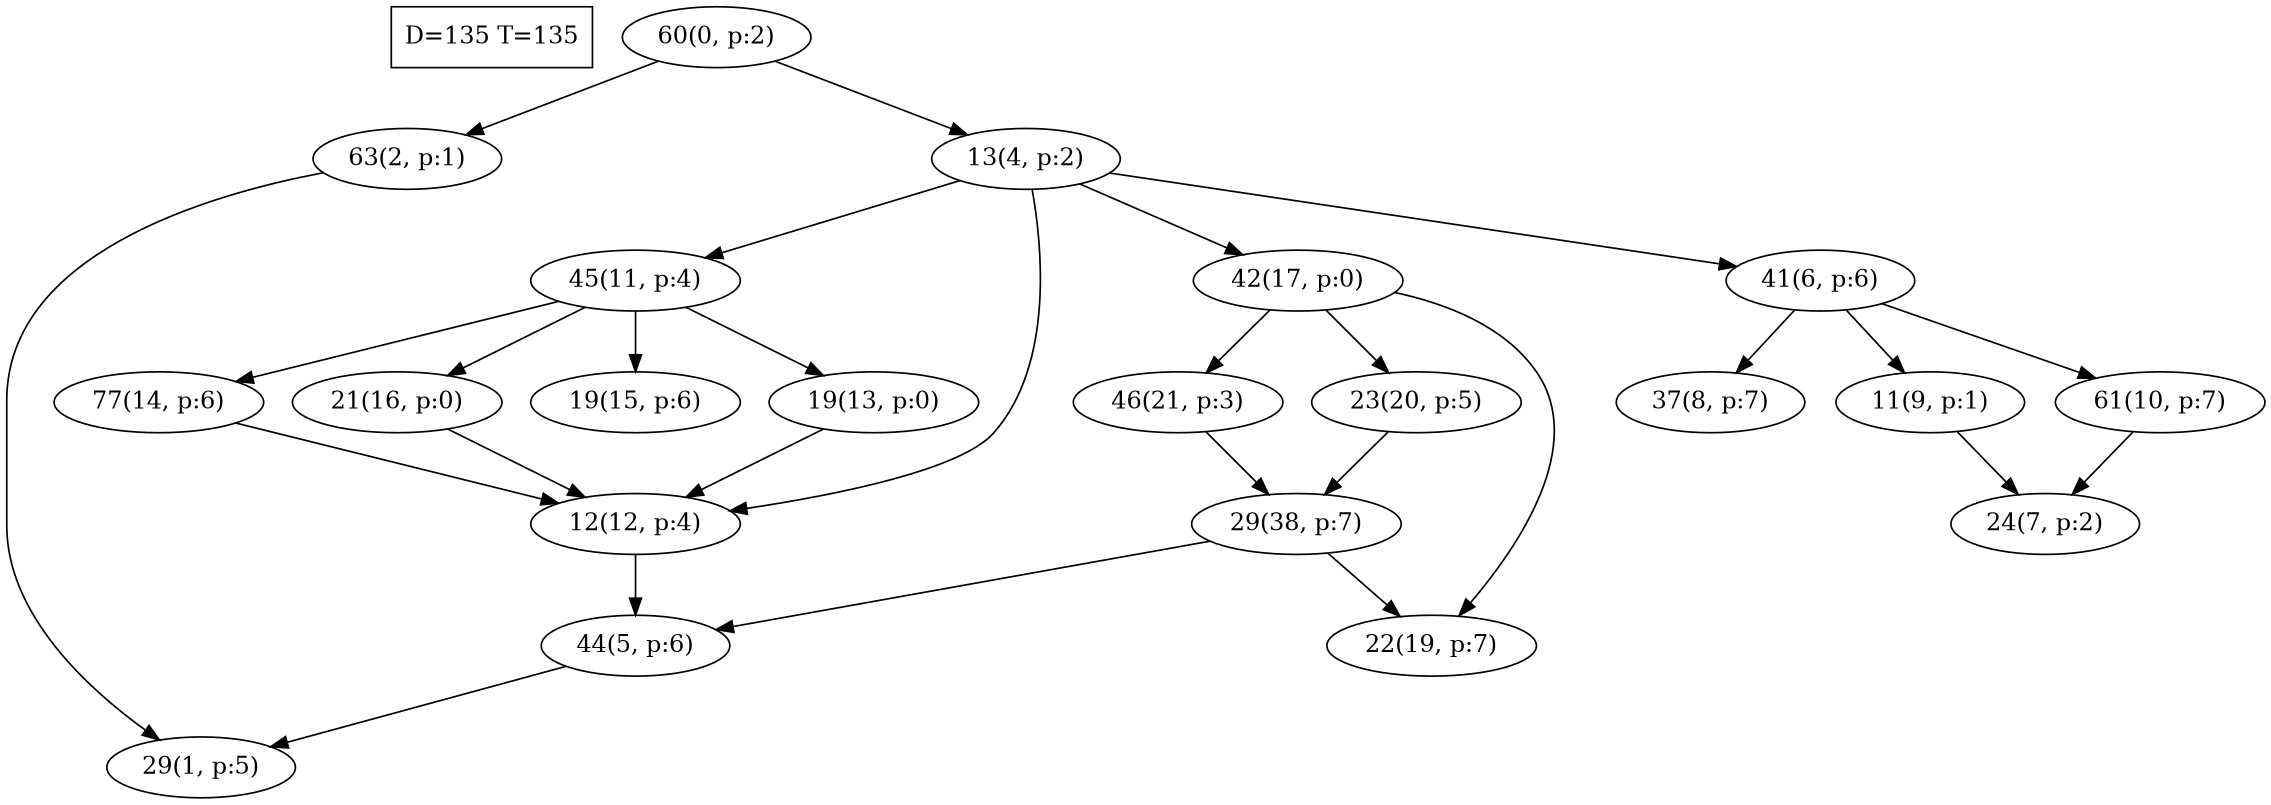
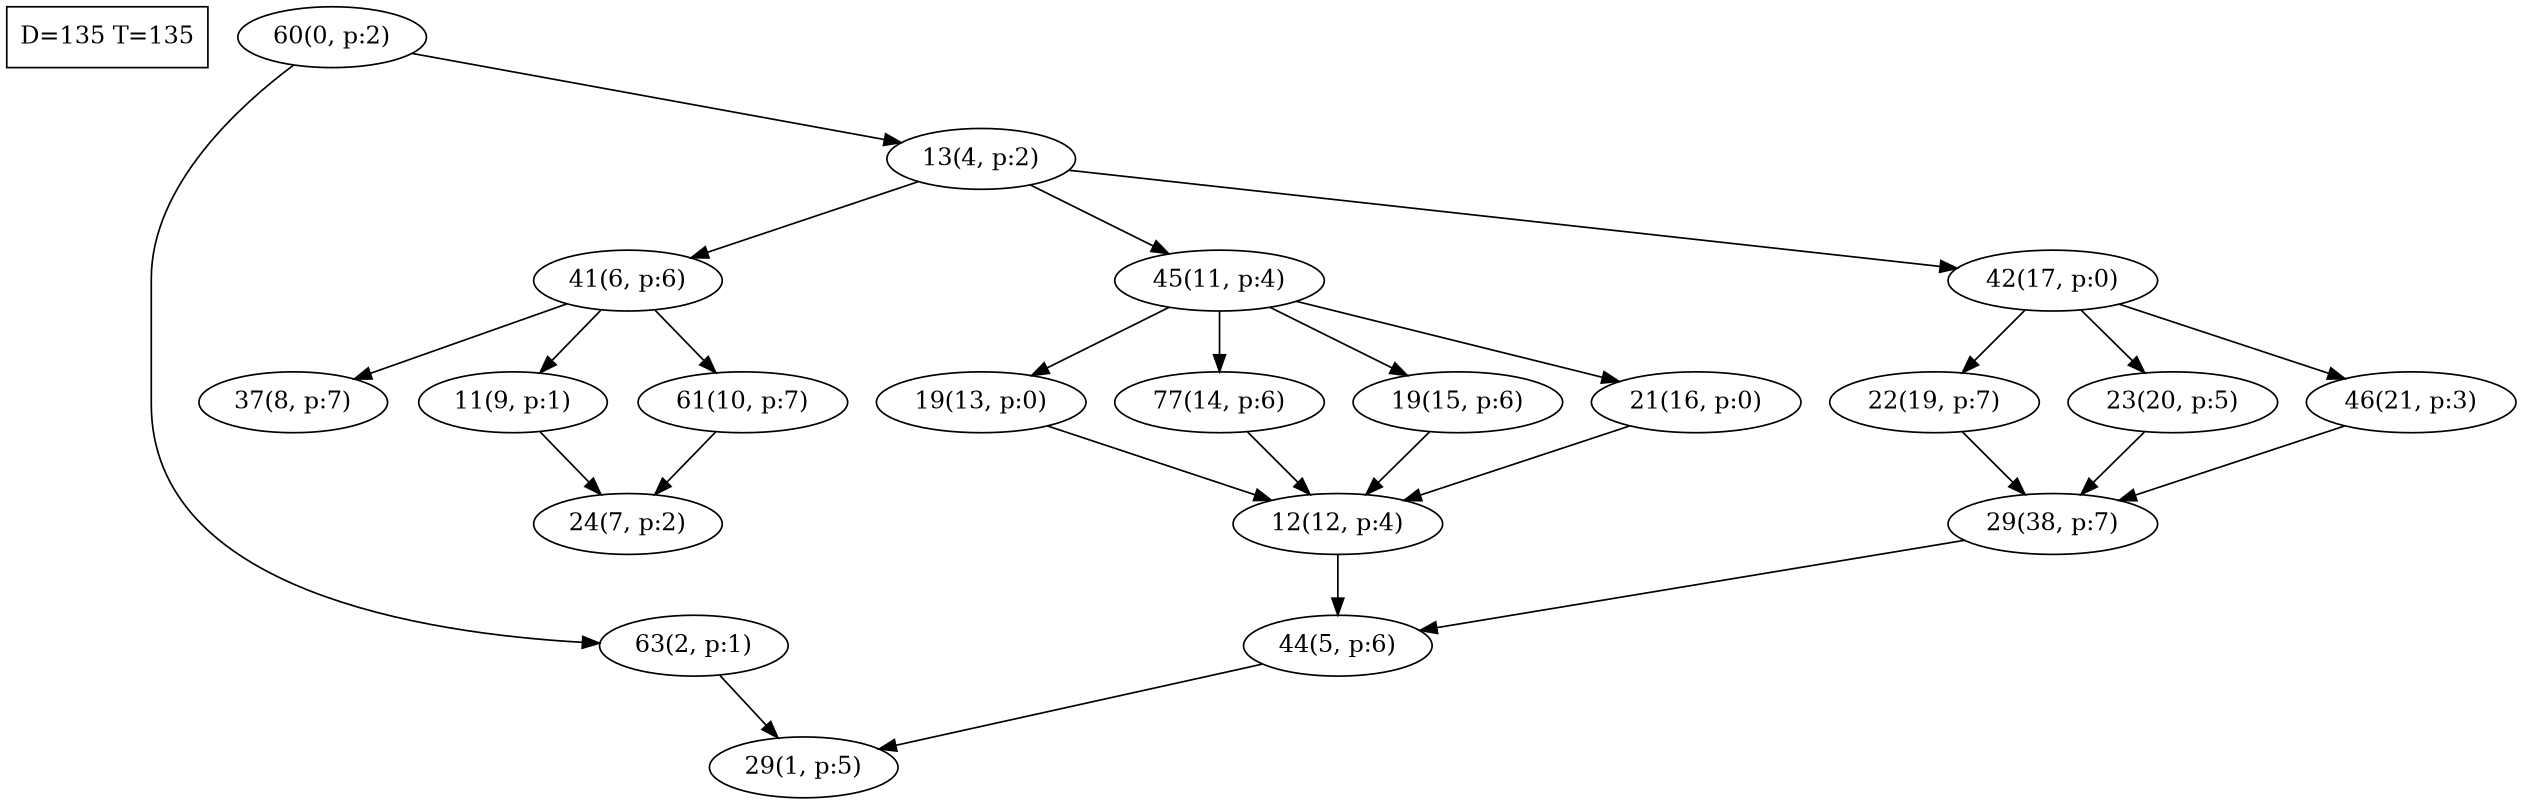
(991, 435) -> (1404, 457)
(1357, 579) -> (1988, 457)
